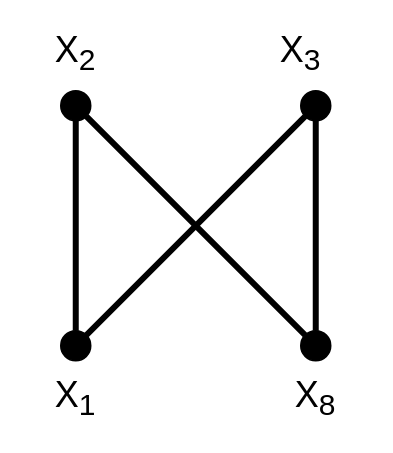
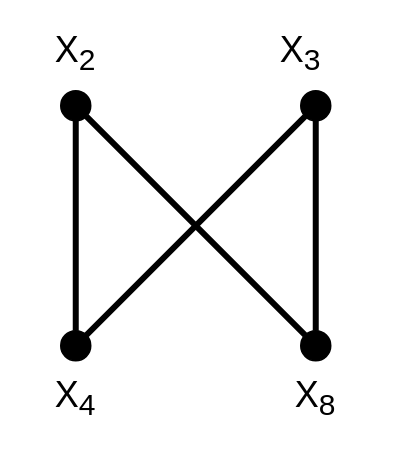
(76, 398) -> (76, 398)
